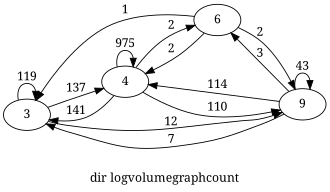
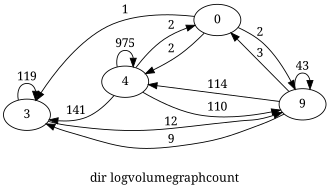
(217, 20) -> (217, 20)
(72, 99) -> none
(171, 140) -> (171, 140)
